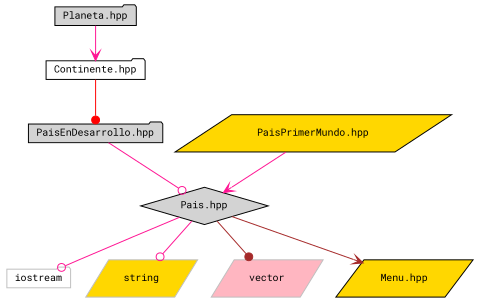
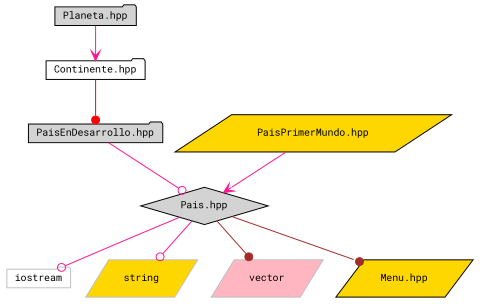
(293, 238) -> (293, 238)
